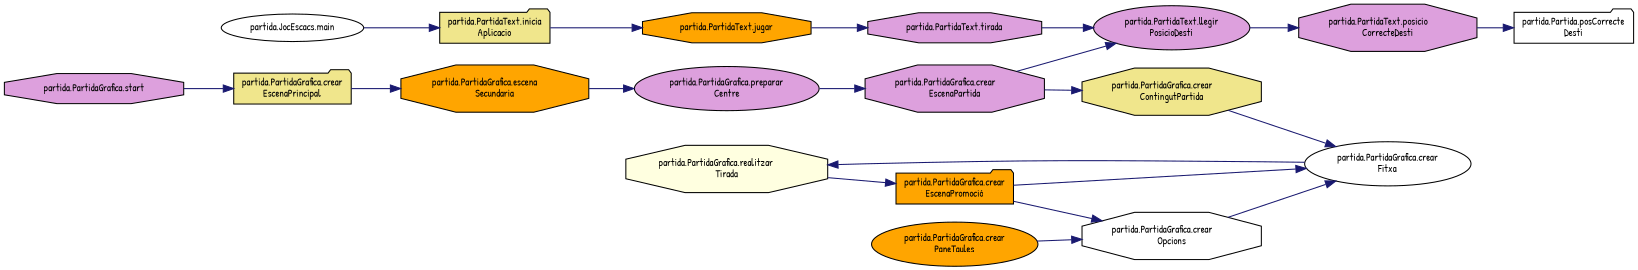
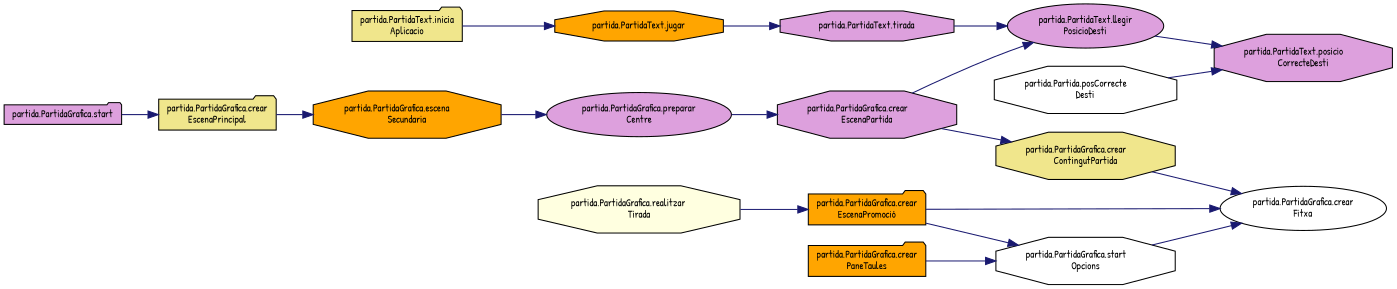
(292, 28) -> none
(1490, 28) -> (1190, 75)
(1574, 28) -> (1086, 90)
(94, 89) -> (63, 115)
(1071, 161) -> none
(1172, 236) -> (1086, 261)
(955, 244) -> (867, 261)
